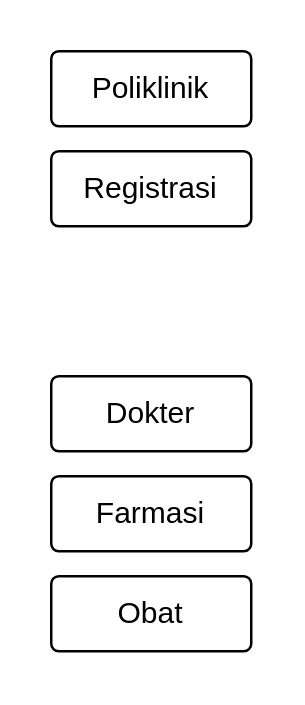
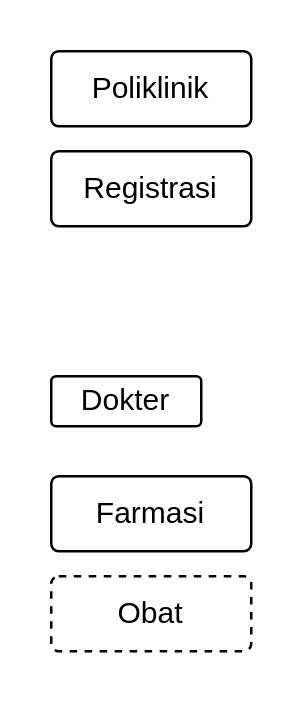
(151, 414) -> (126, 401)
(151, 614) -> (151, 614)
